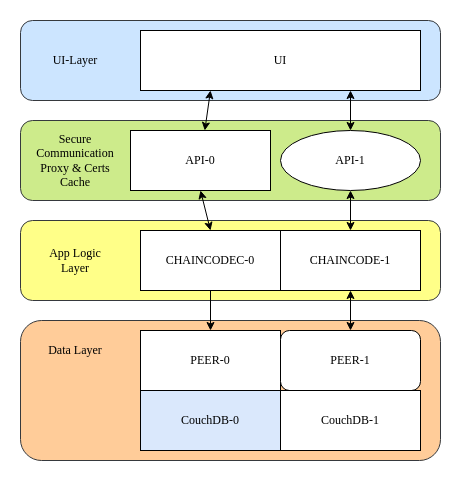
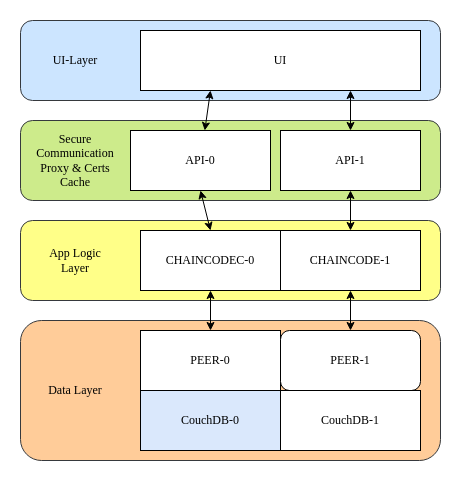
(351, 161) -> (351, 161)
(211, 296) -> (211, 298)
(76, 351) -> (76, 391)
